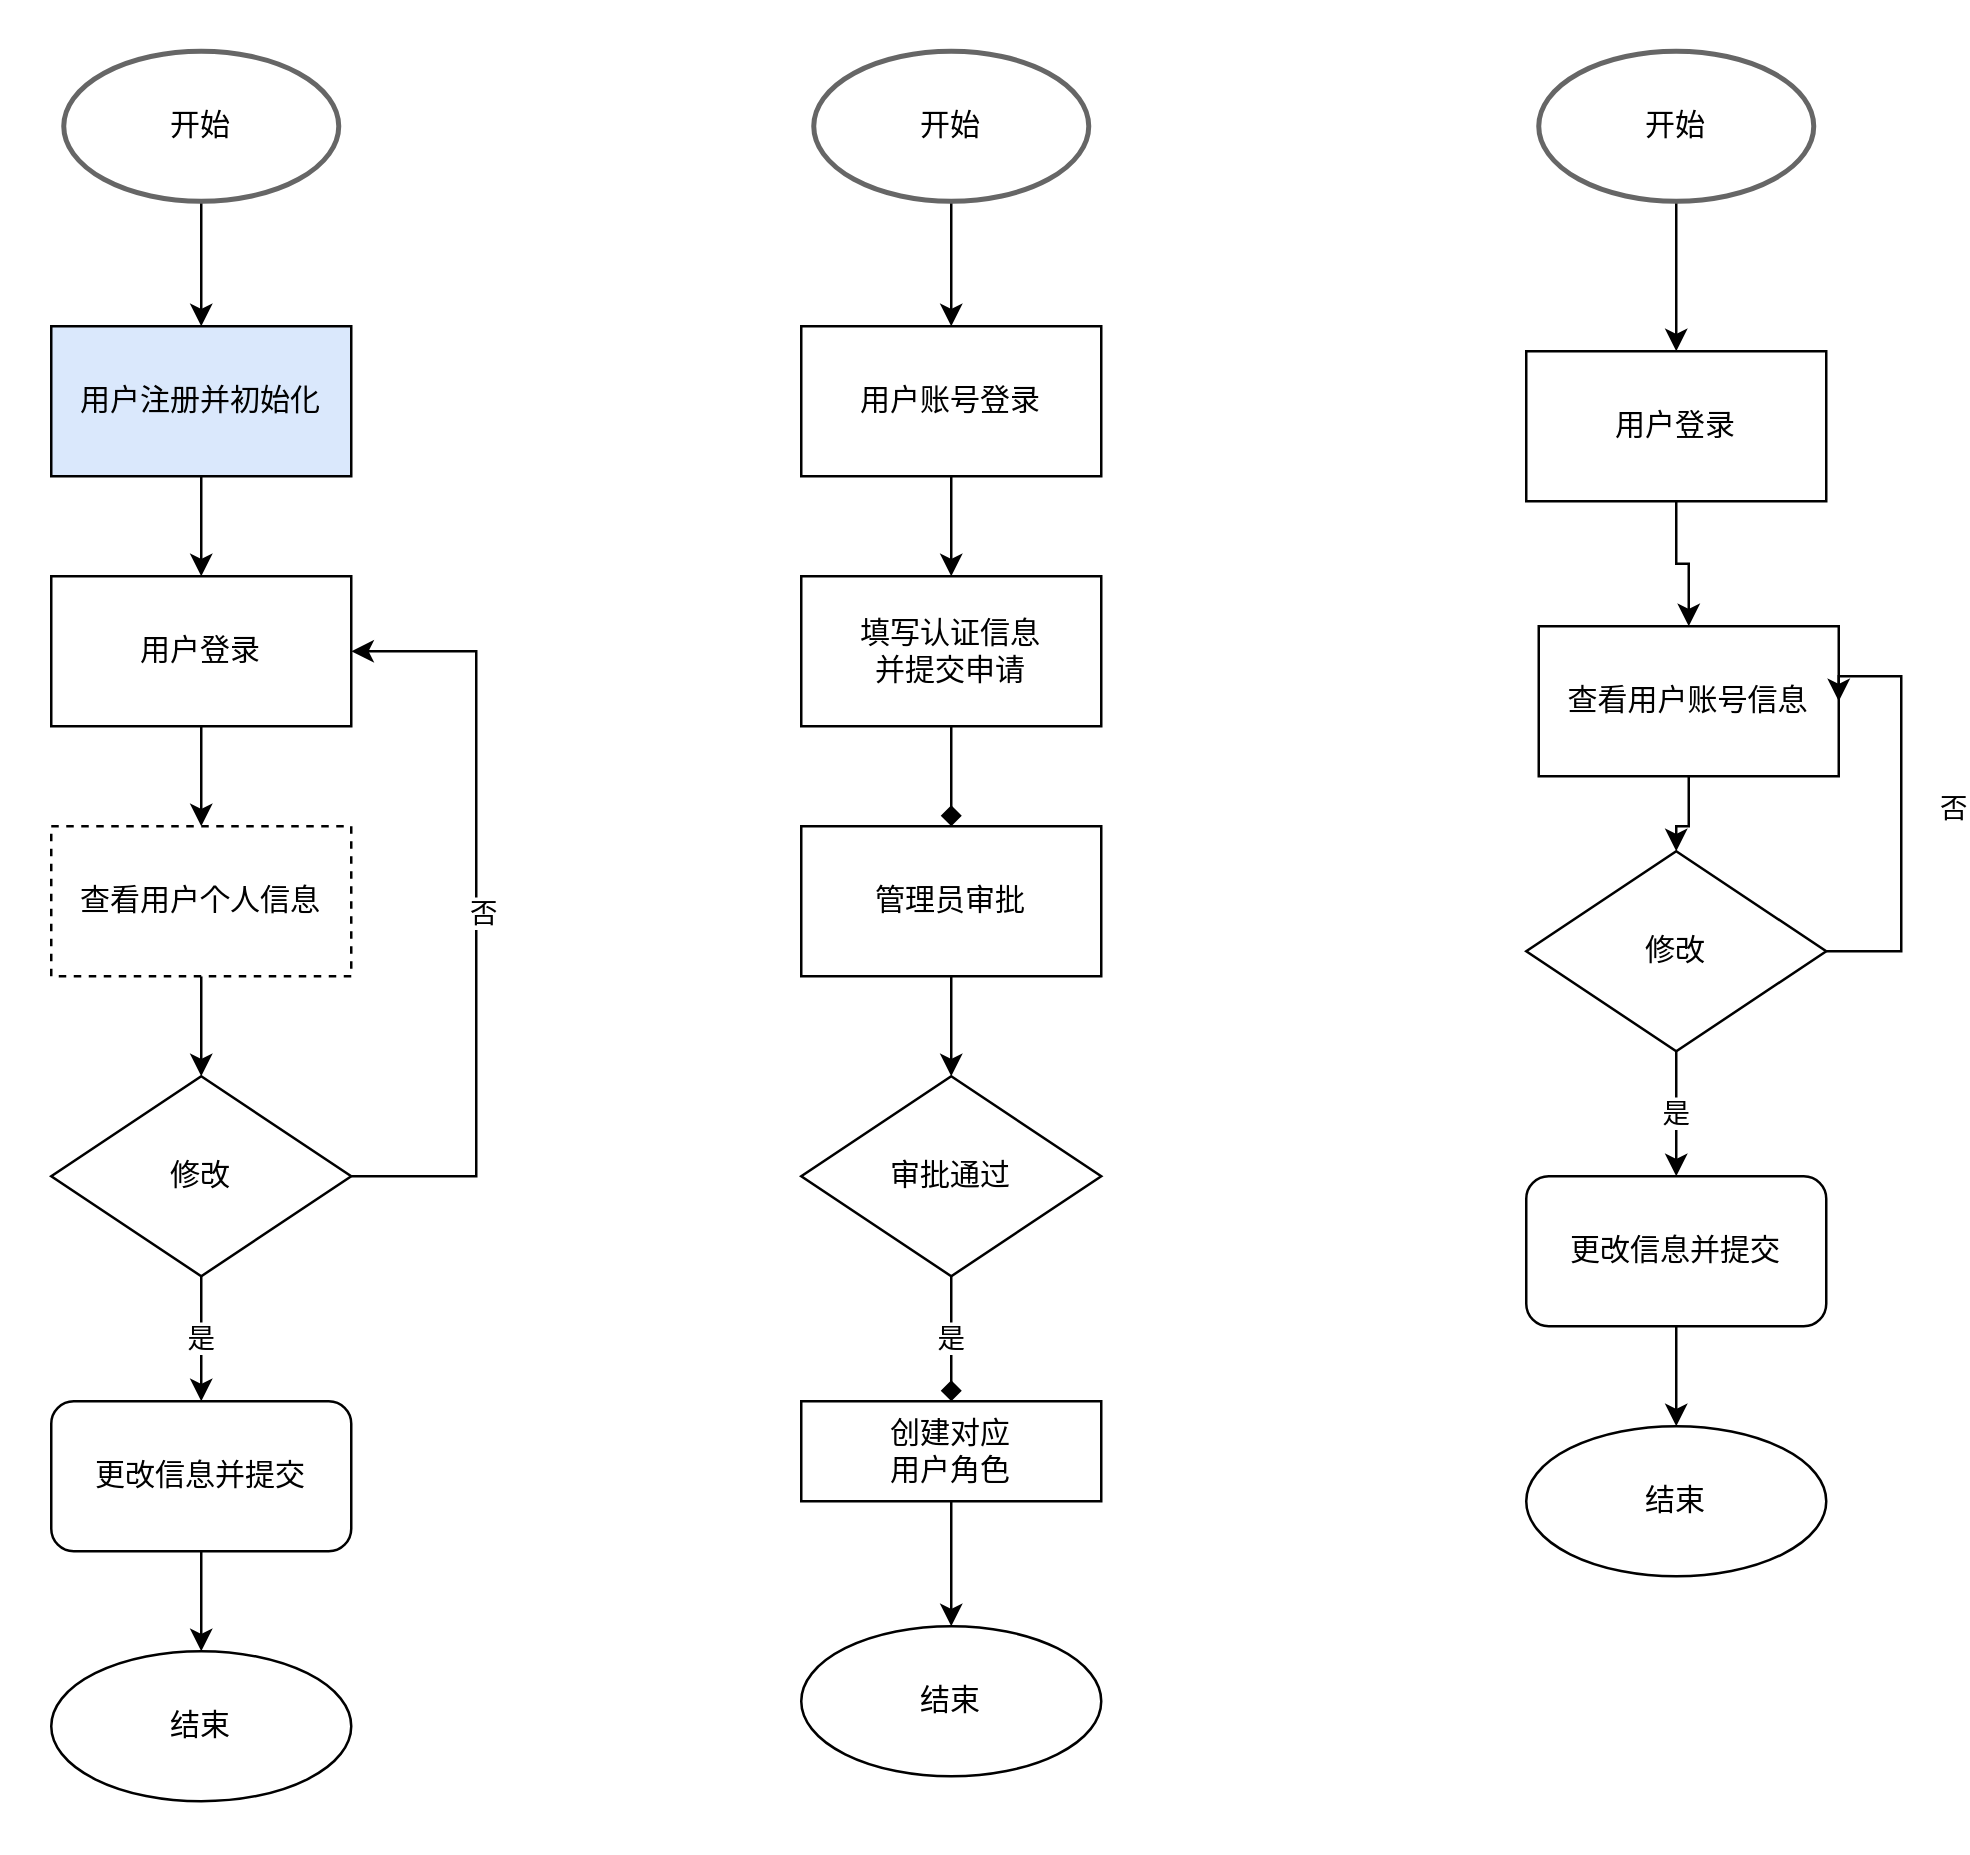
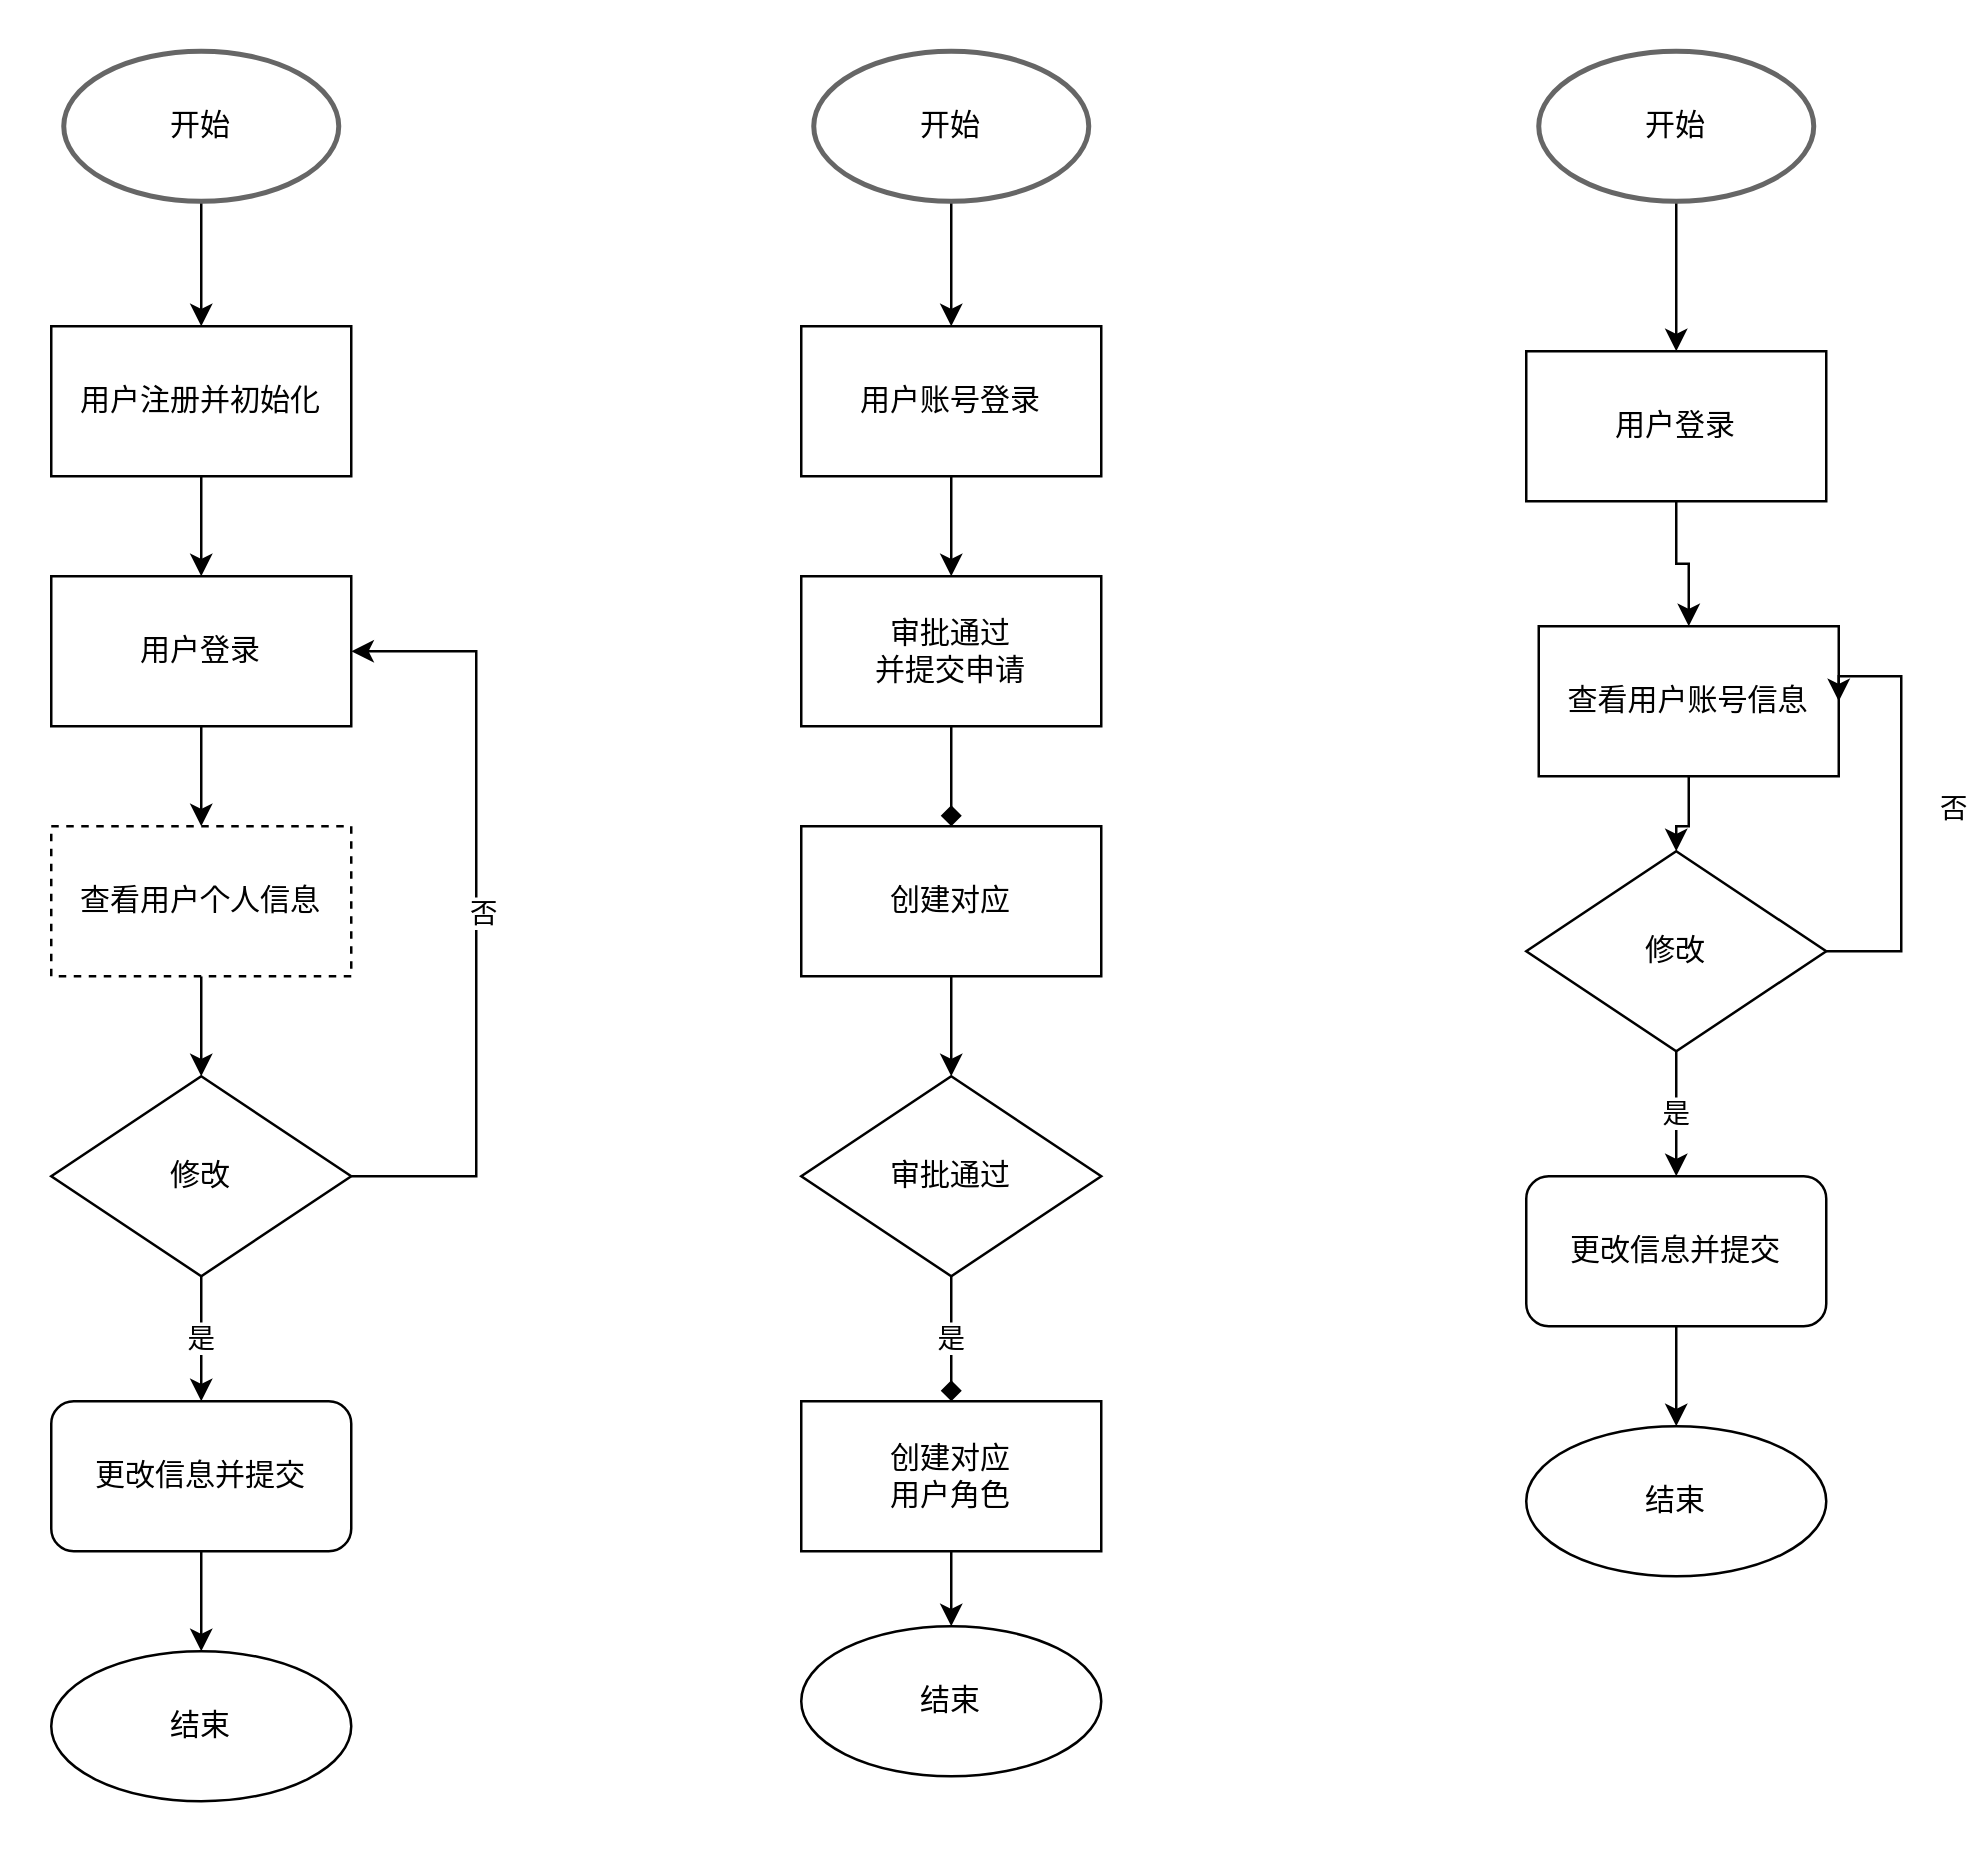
(201, 401) -> (201, 401)
(951, 651) -> (951, 651)
(951, 901) -> (951, 901)
(951, 1451) -> (951, 1476)
